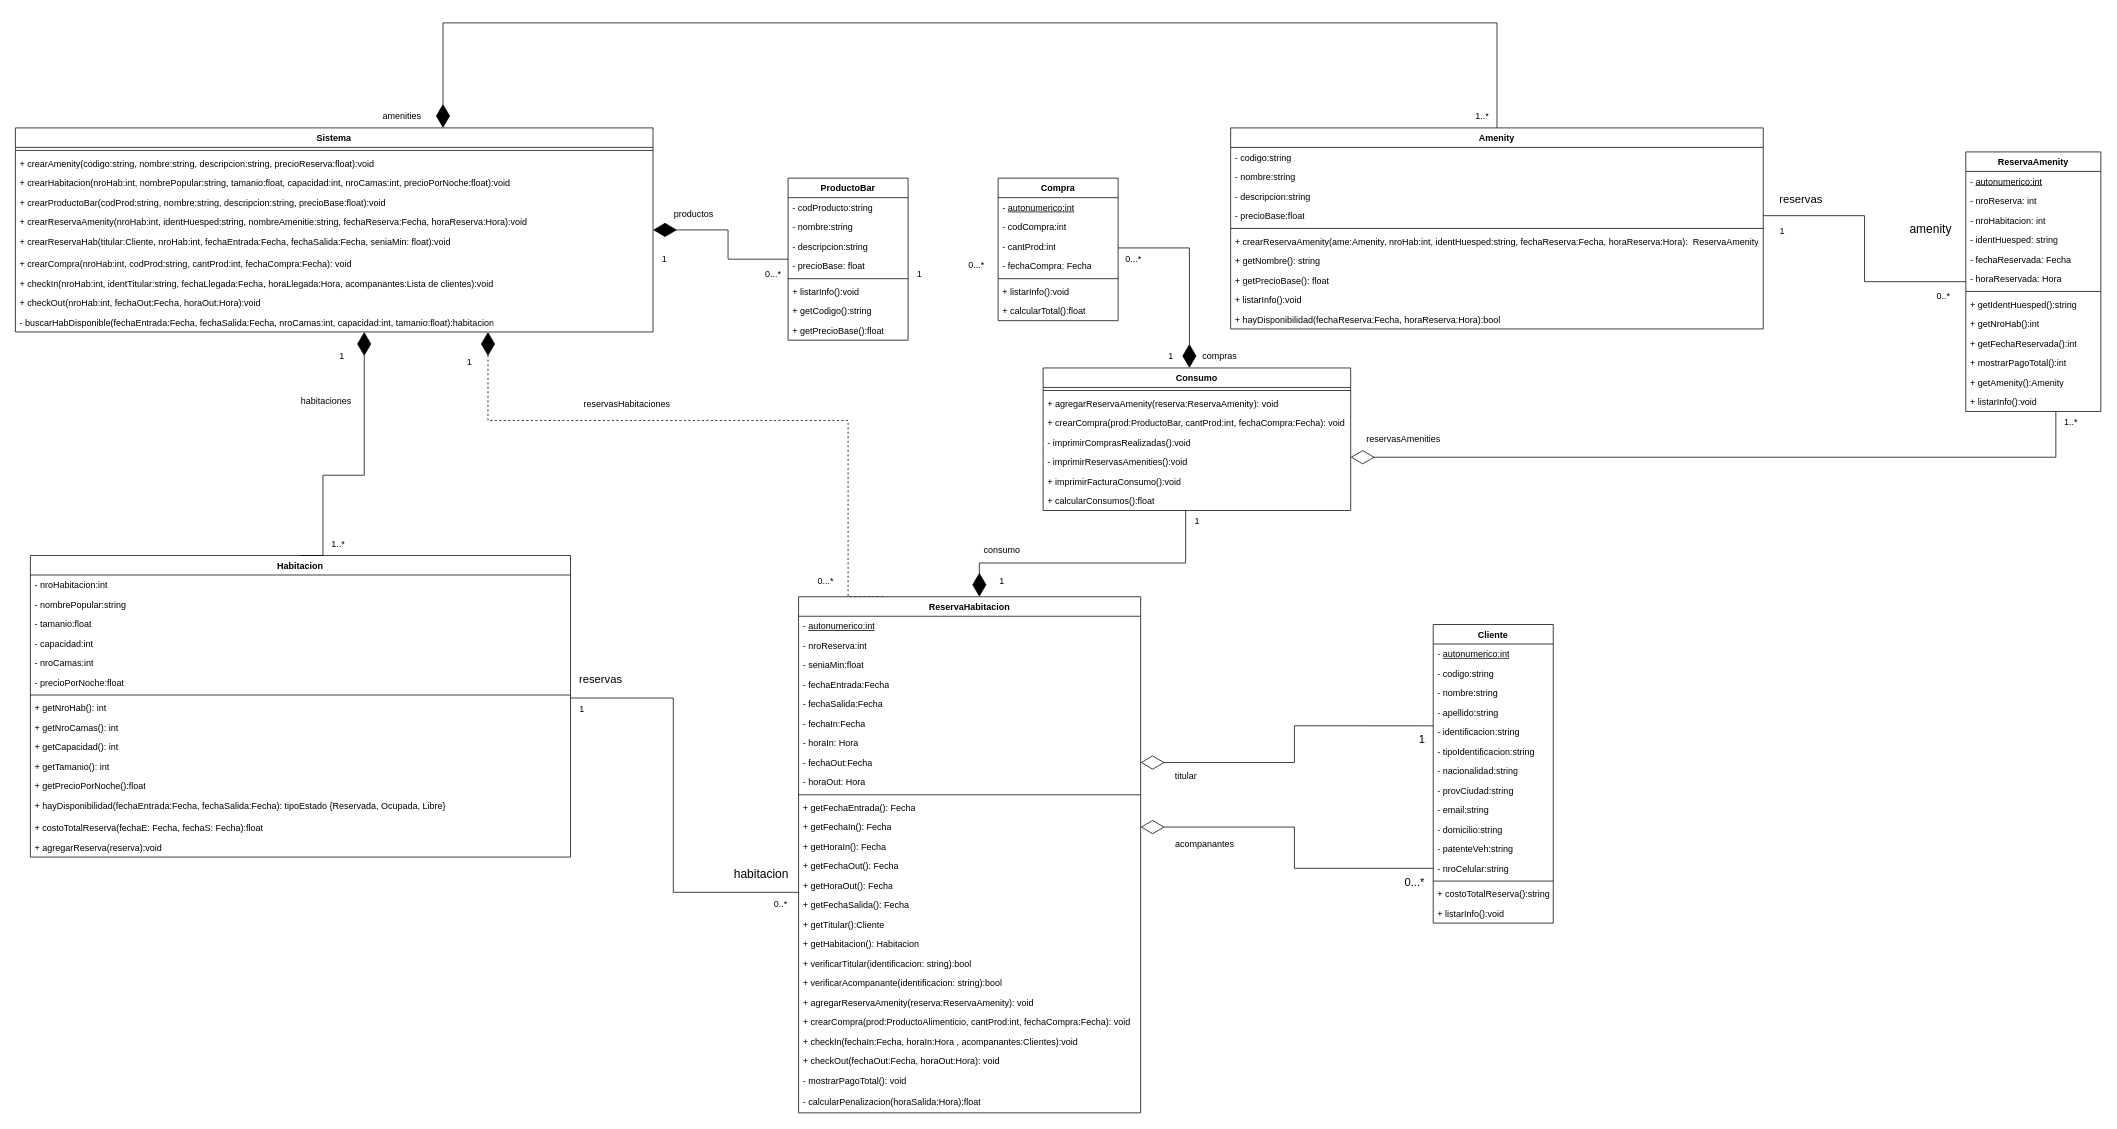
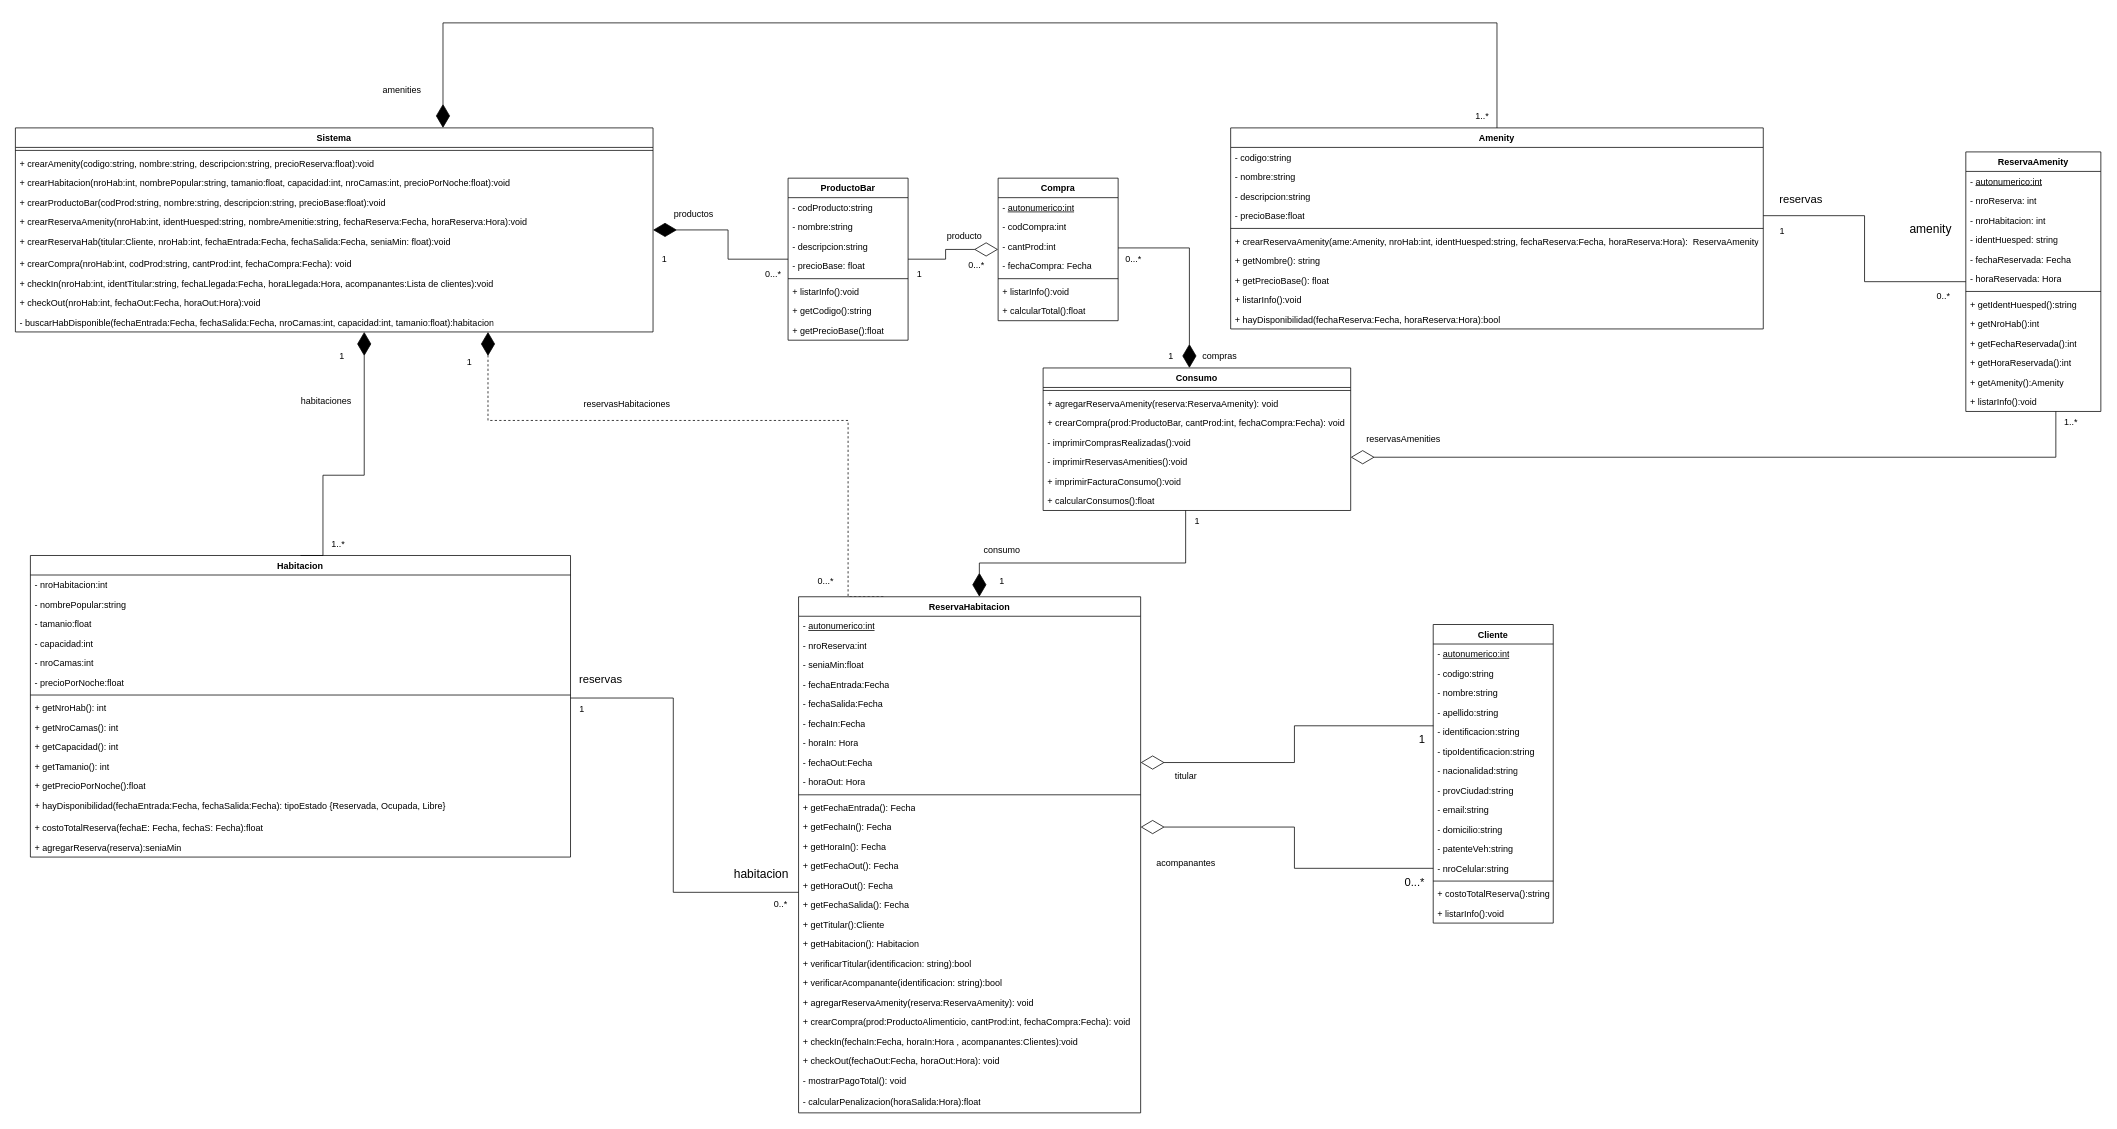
(402, 117) -> (402, 90)
none -> (964, 237)
none -> (945, 258)
(2026, 364) -> (2027, 364)
(1204, 844) -> (1185, 863)
(107, 848) -> (116, 848)
